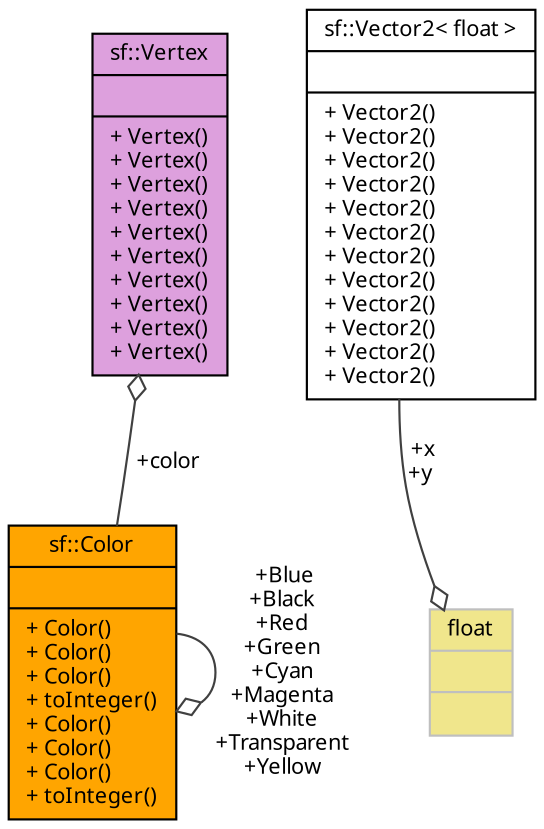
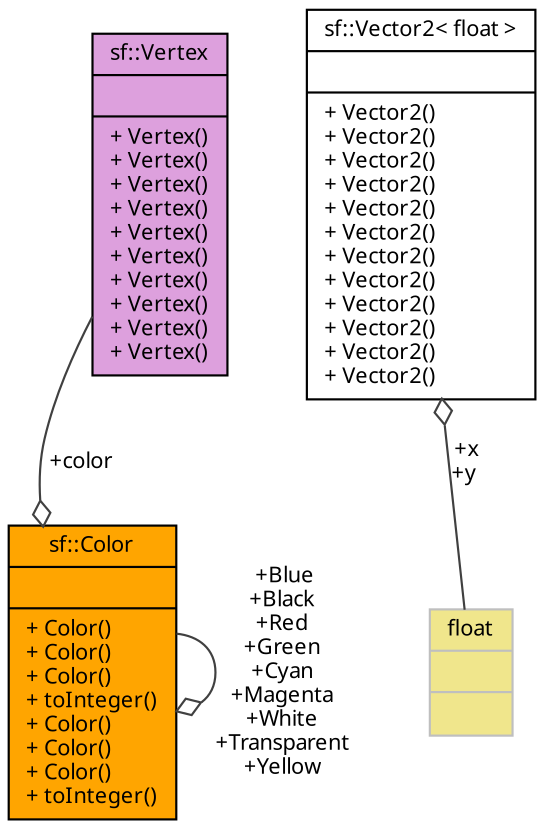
(126, 463) -> (54, 405)
(407, 494) -> (455, 518)
